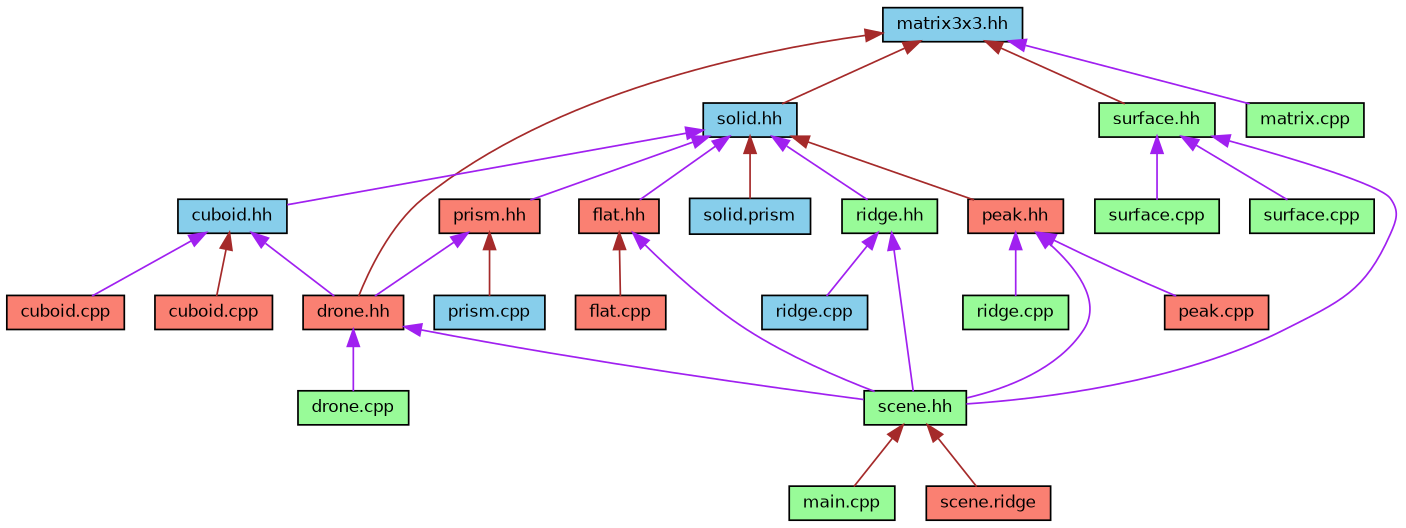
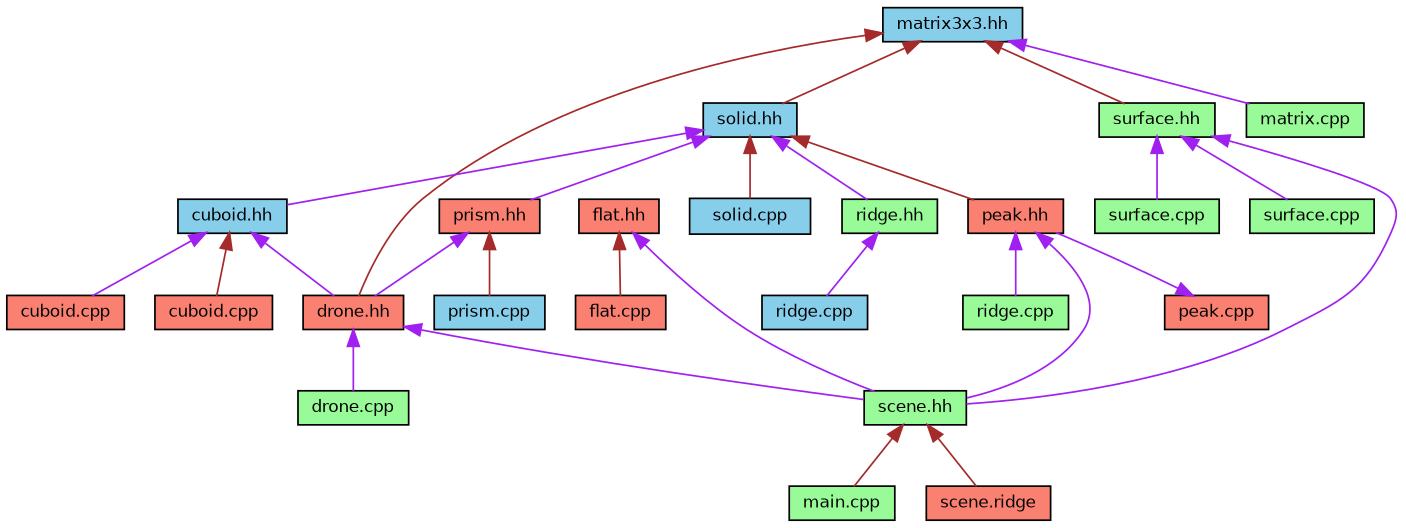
(678, 173) -> none
(750, 216) -> (750, 216)
(1115, 269) -> (1117, 260)
(904, 321) -> none
